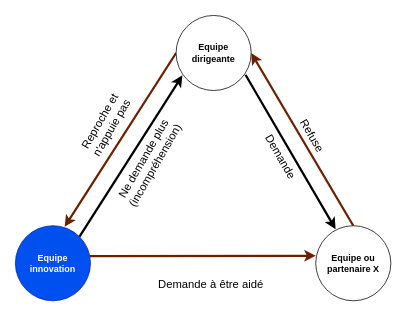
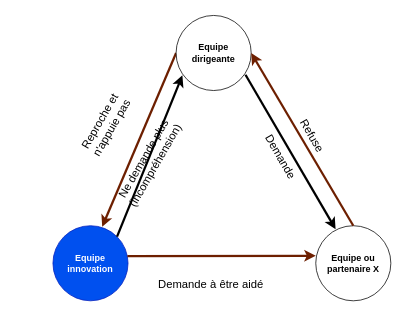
(53, 263) -> (90, 263)
